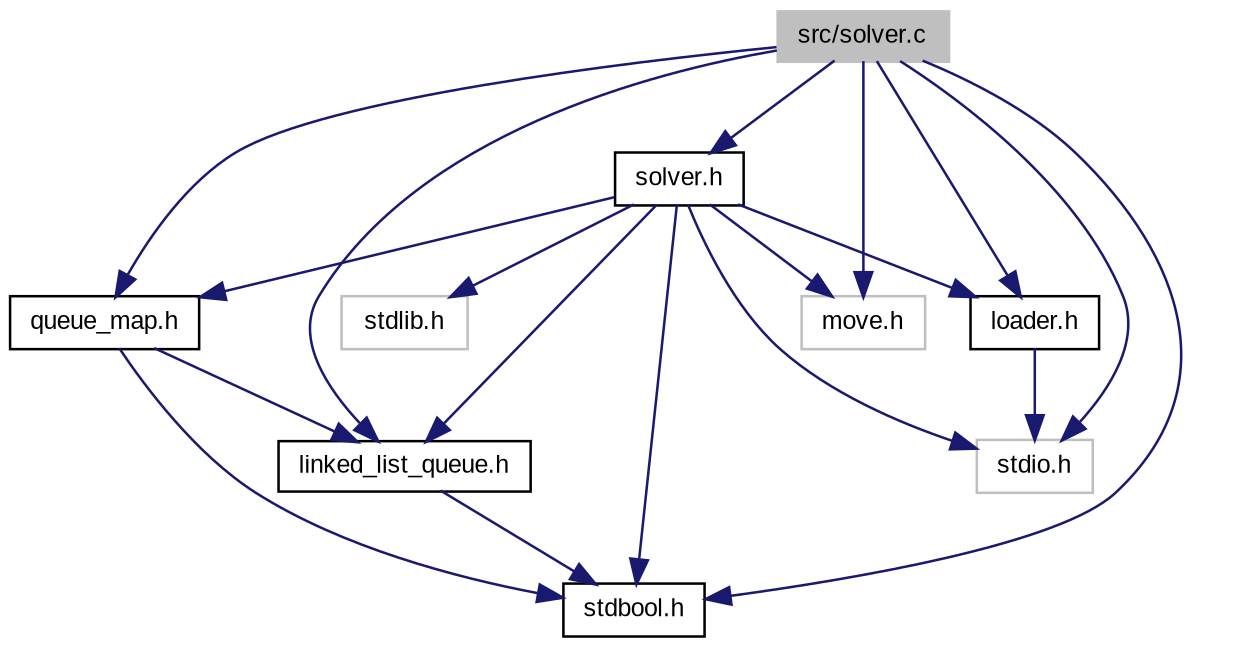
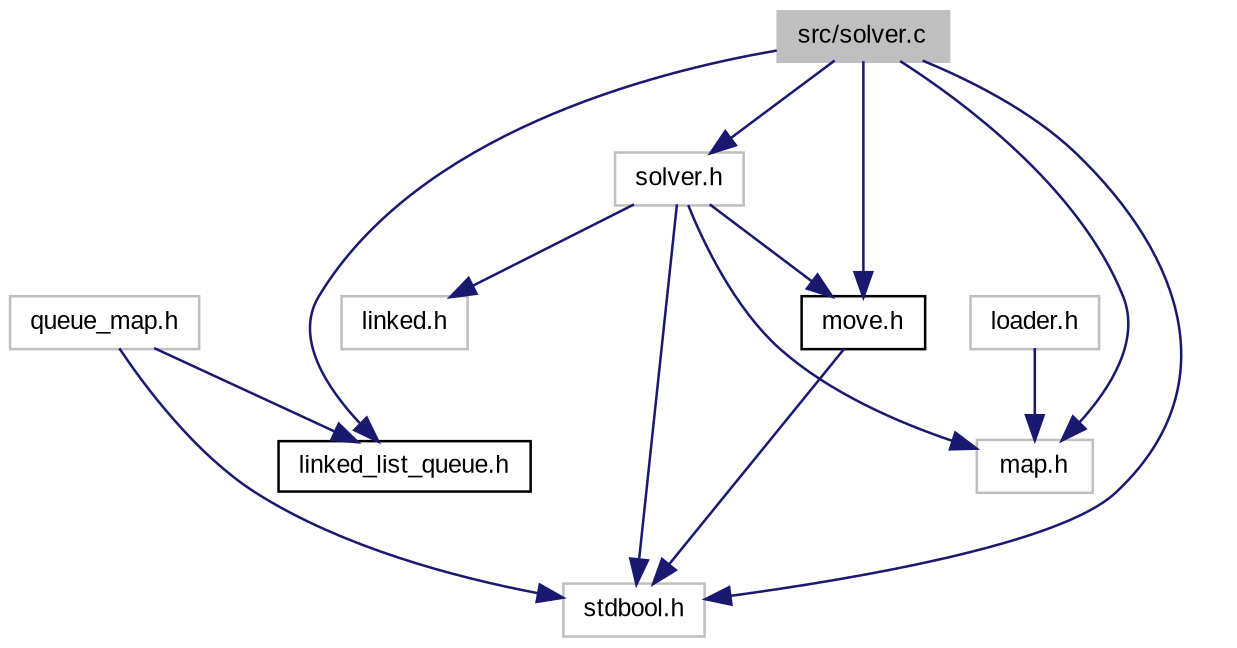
(421, 97) -> none
(942, 168) -> none
(679, 179) -> (679, 179)
(420, 244) -> none
(845, 246) -> none
(550, 314) -> none
(105, 323) -> (105, 323)
(405, 323) -> (405, 323)
(863, 323) -> (863, 323)
(1035, 323) -> (1035, 323)
(1035, 466) -> (1035, 466)
(507, 531) -> (757, 456)
(634, 610) -> (634, 610)
